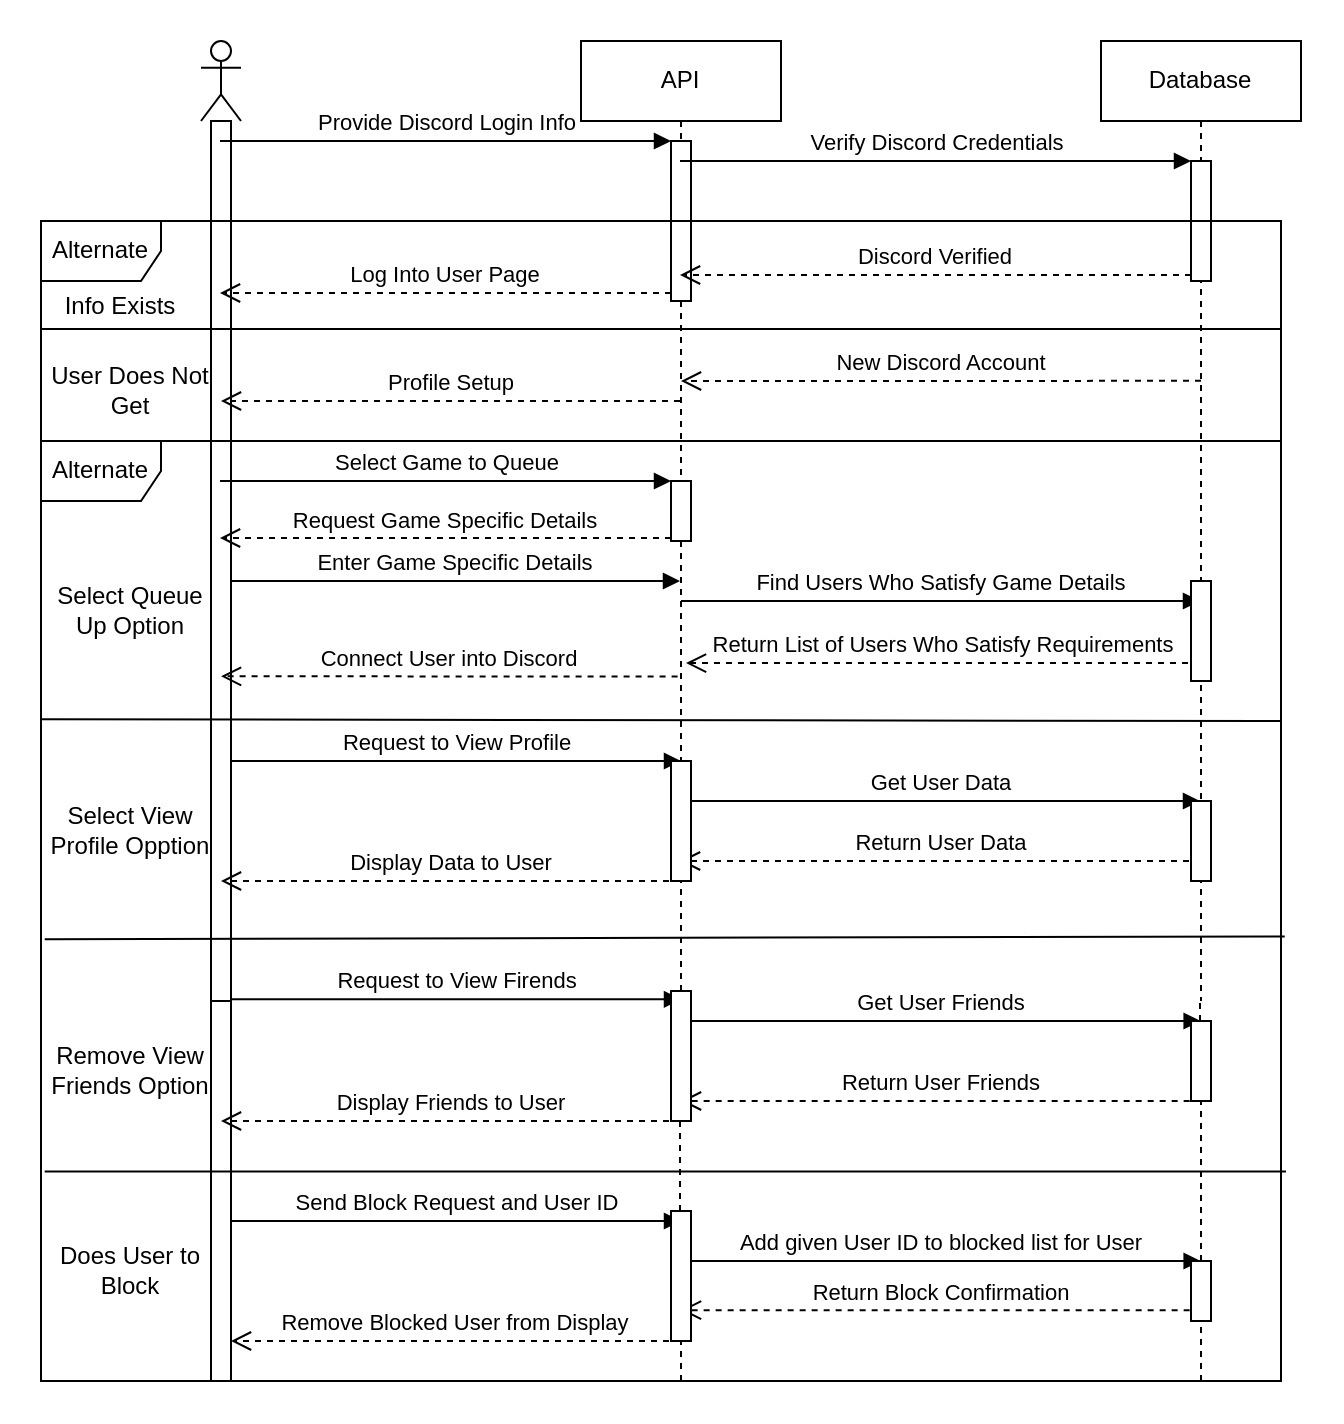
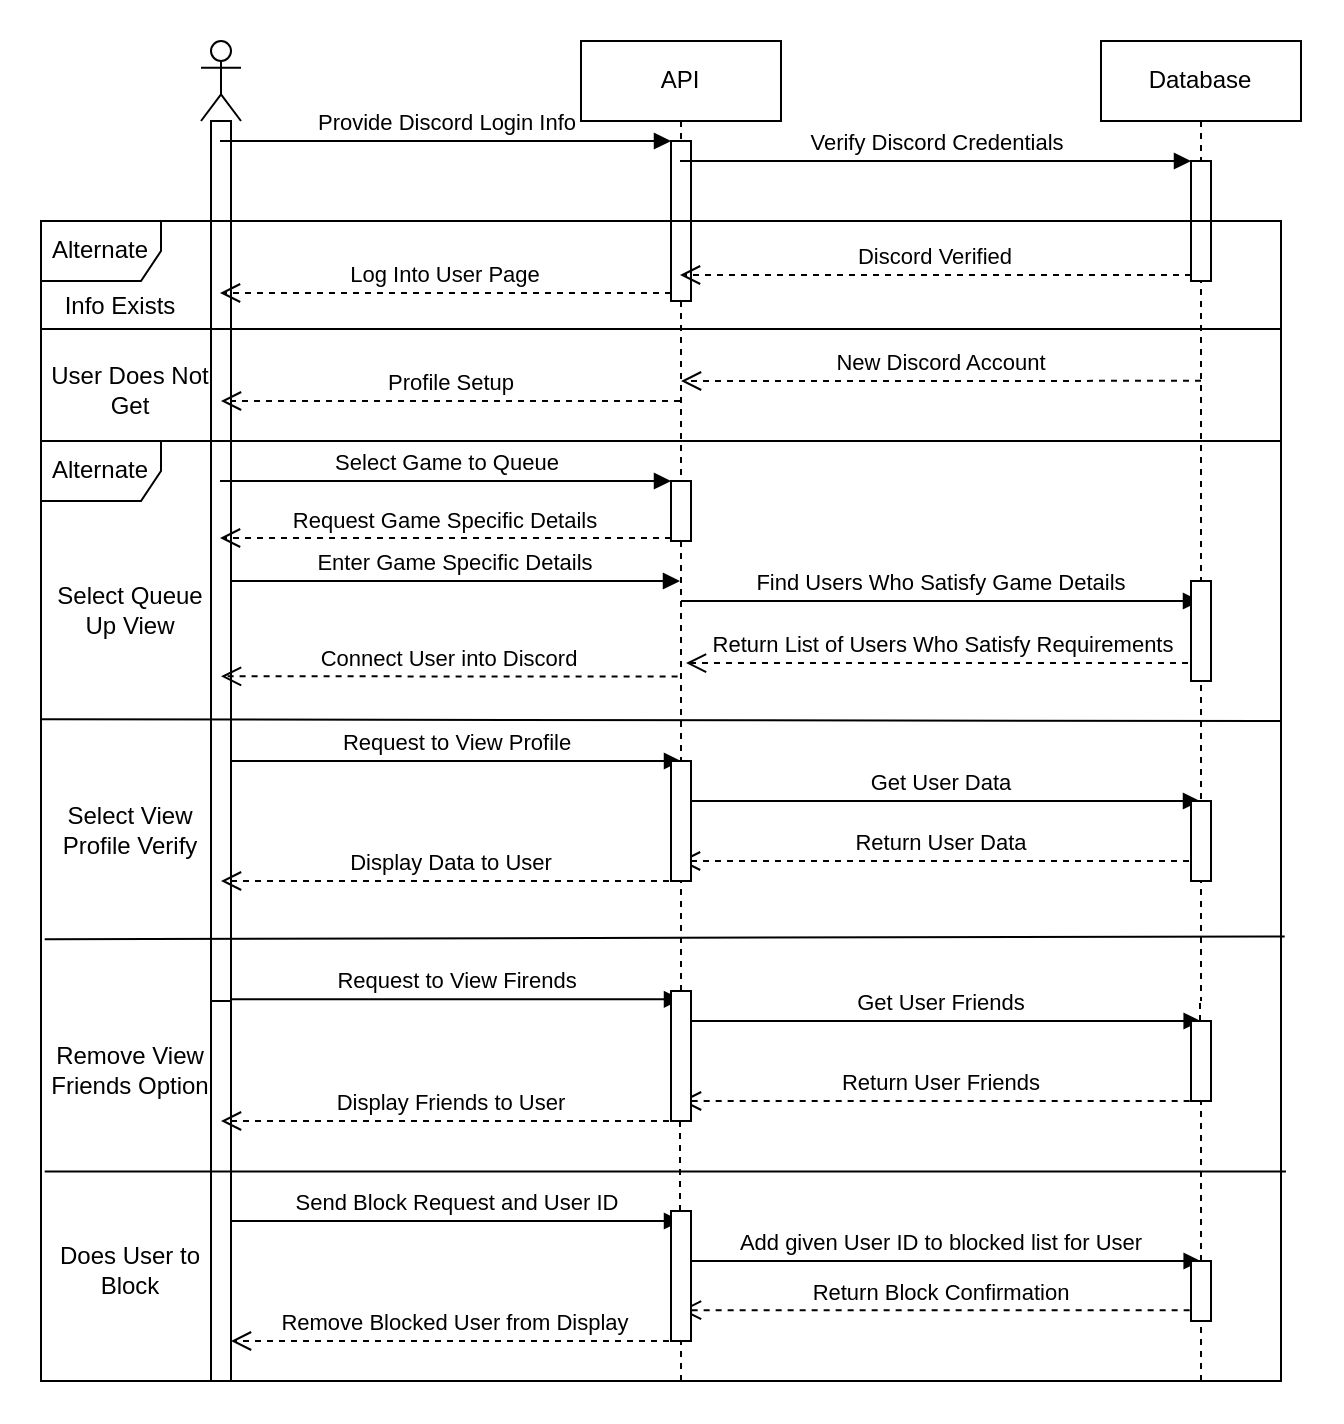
(131, 611) -> (131, 611)
(131, 831) -> (131, 831)
